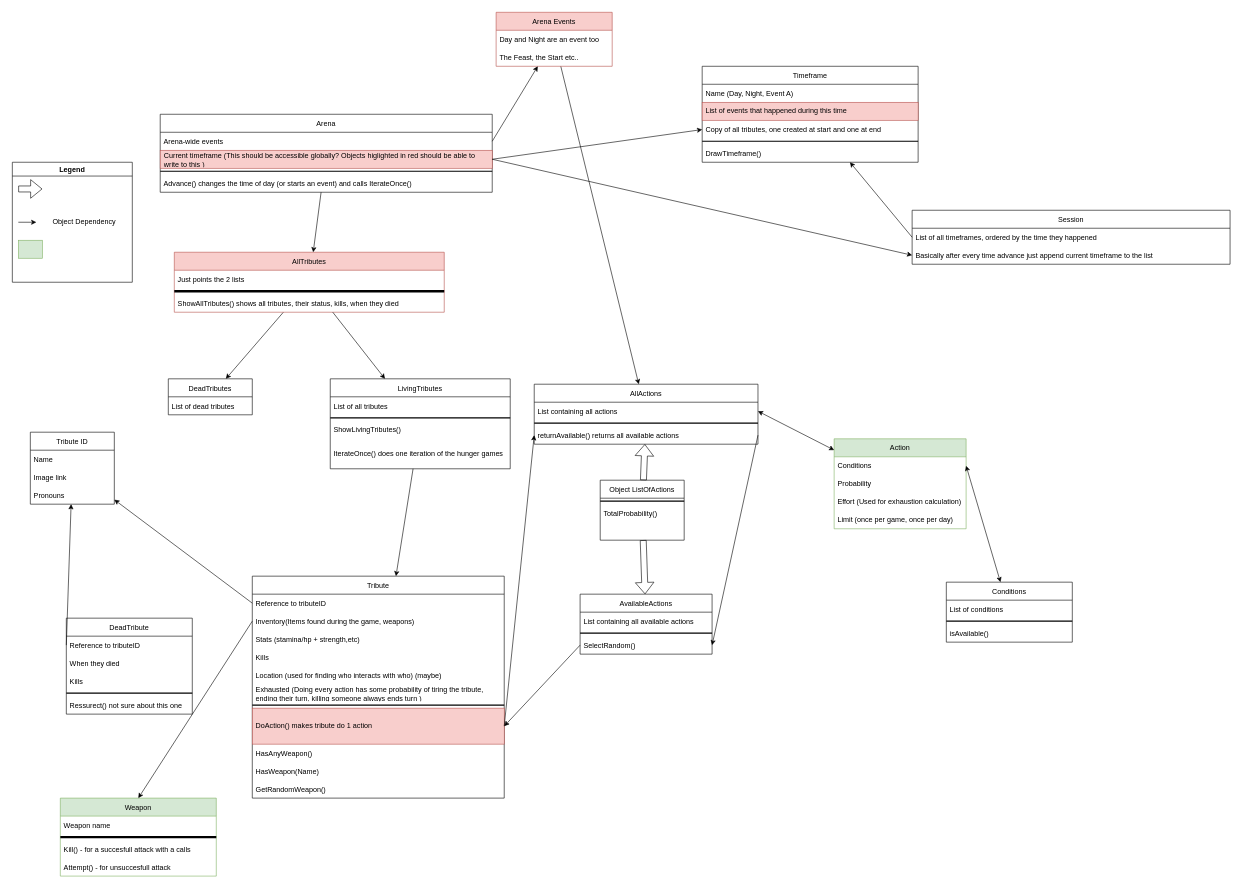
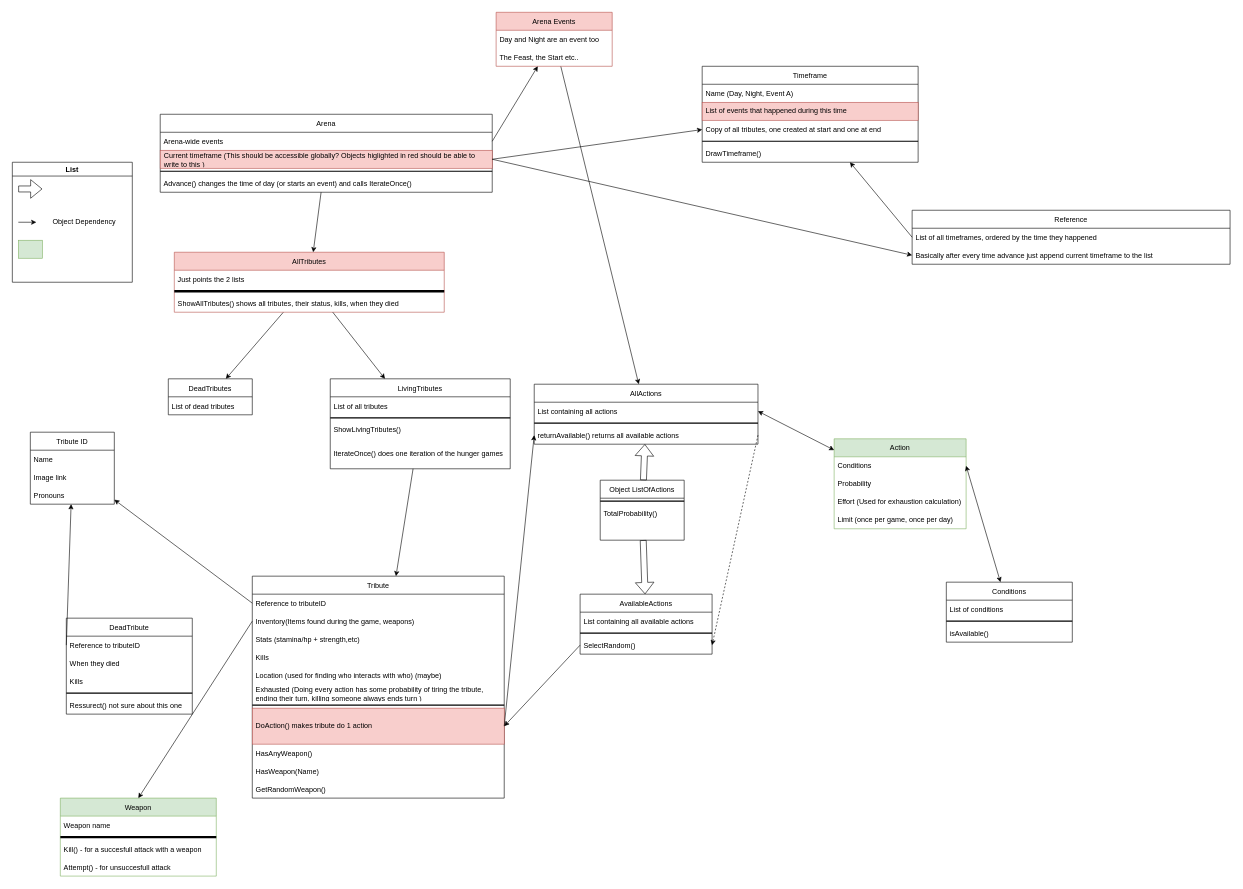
(72, 170) -> (72, 170)
(1071, 220) -> (1071, 220)
(735, 542) -> (735, 542)
(139, 850) -> (143, 850)
